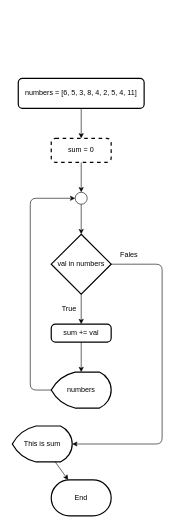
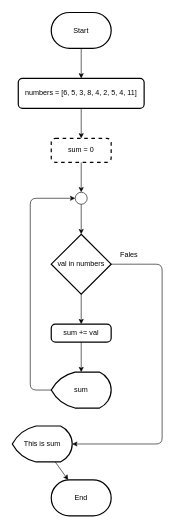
none -> (81, 30)
none -> (81, 72)
(69, 309) -> none
(81, 390) -> (81, 390)
